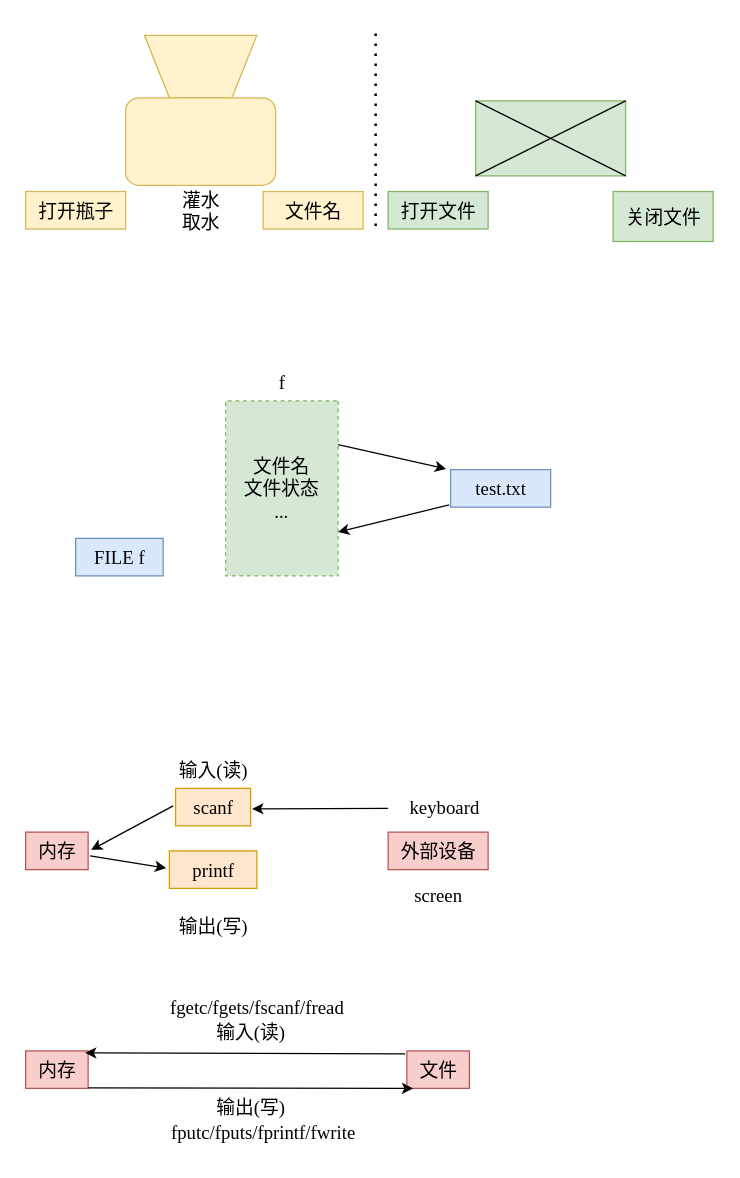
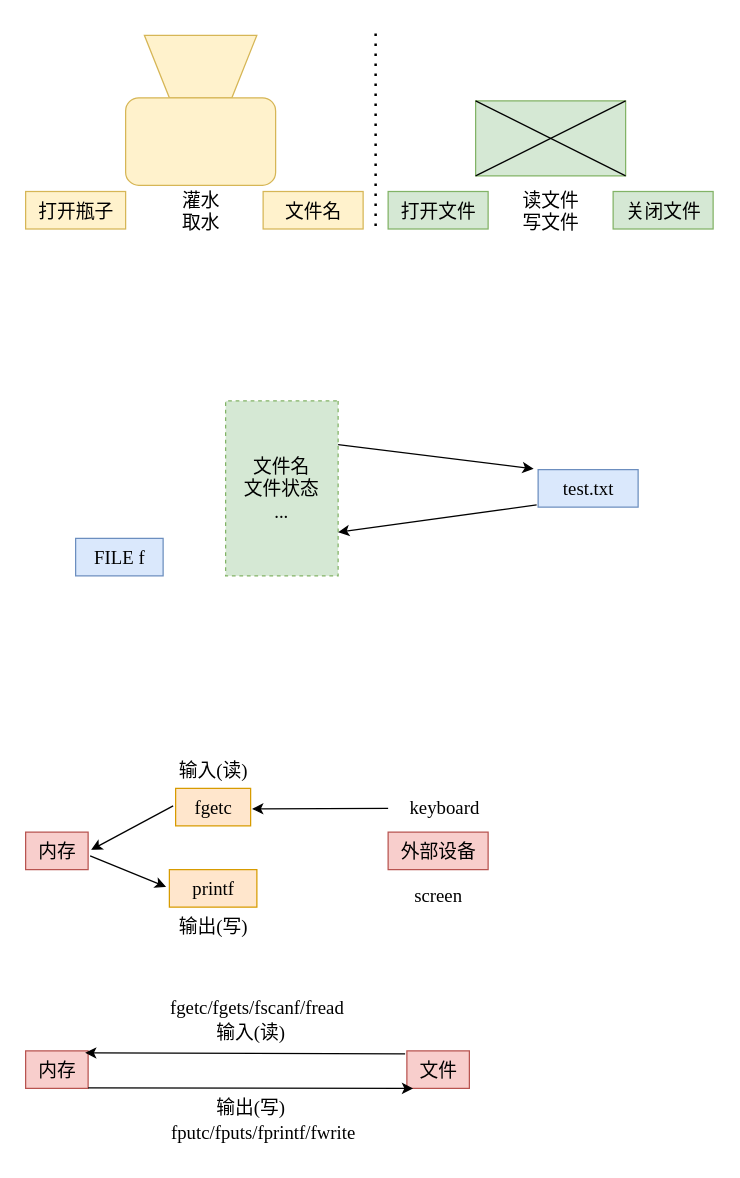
none -> (551, 210)
(663, 216) -> (663, 210)
(282, 382) -> none
(501, 488) -> (588, 488)
(214, 807) -> (214, 807)
(213, 869) -> (213, 888)
